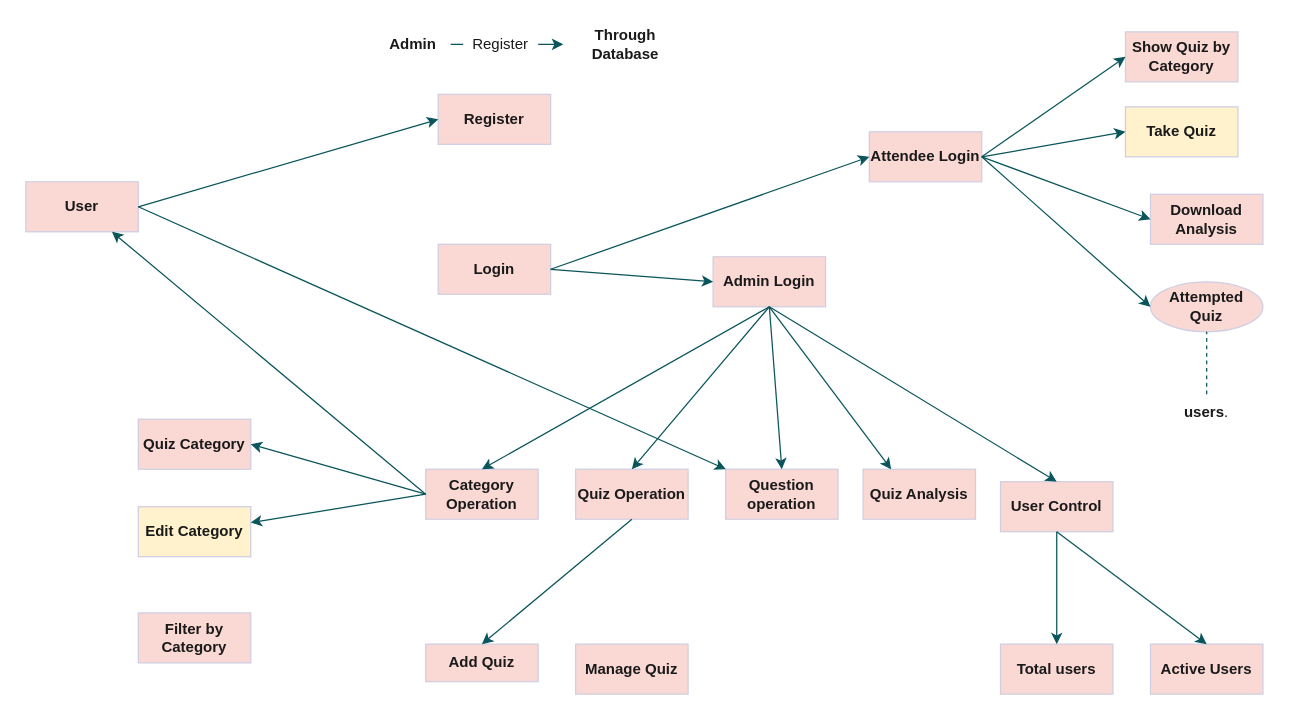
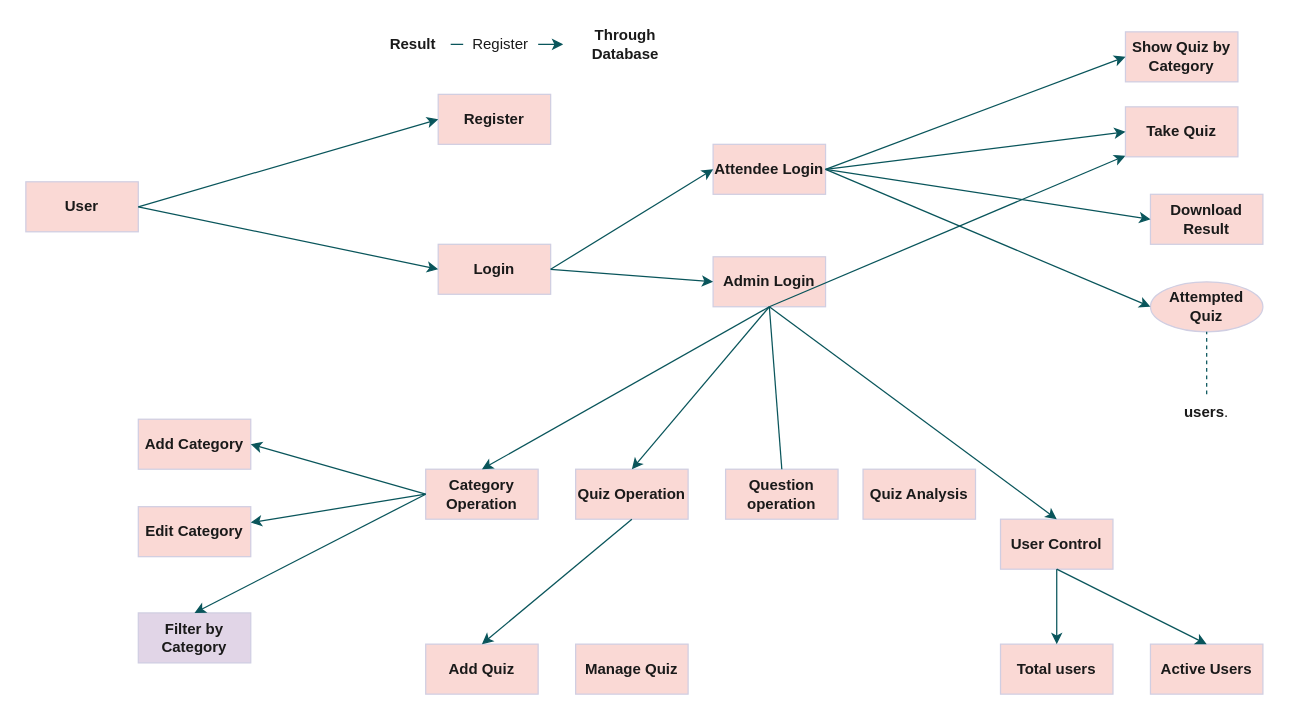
(413, 44) -> (413, 44)
(1182, 132) -> (1182, 132)
(926, 157) -> (769, 169)
(1207, 219) -> (1207, 219)
(429, 337) -> (286, 238)
(272, 366) -> (314, 552)
(830, 388) -> (896, 253)
(194, 444) -> (194, 444)
(781, 459) -> (781, 462)
(1057, 507) -> (1057, 544)
(194, 532) -> (194, 532)
(194, 638) -> (194, 638)
(482, 663) -> (482, 669)
